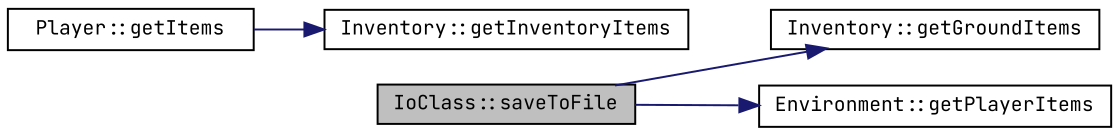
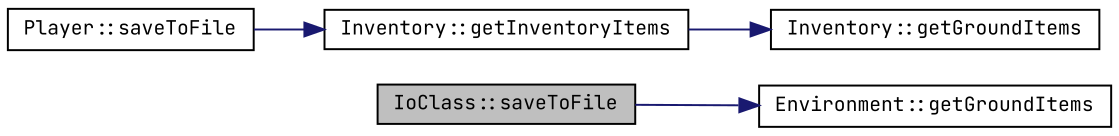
(131, 30) -> (131, 30)
(711, 69) -> (719, 30)
(935, 106) -> (935, 106)
